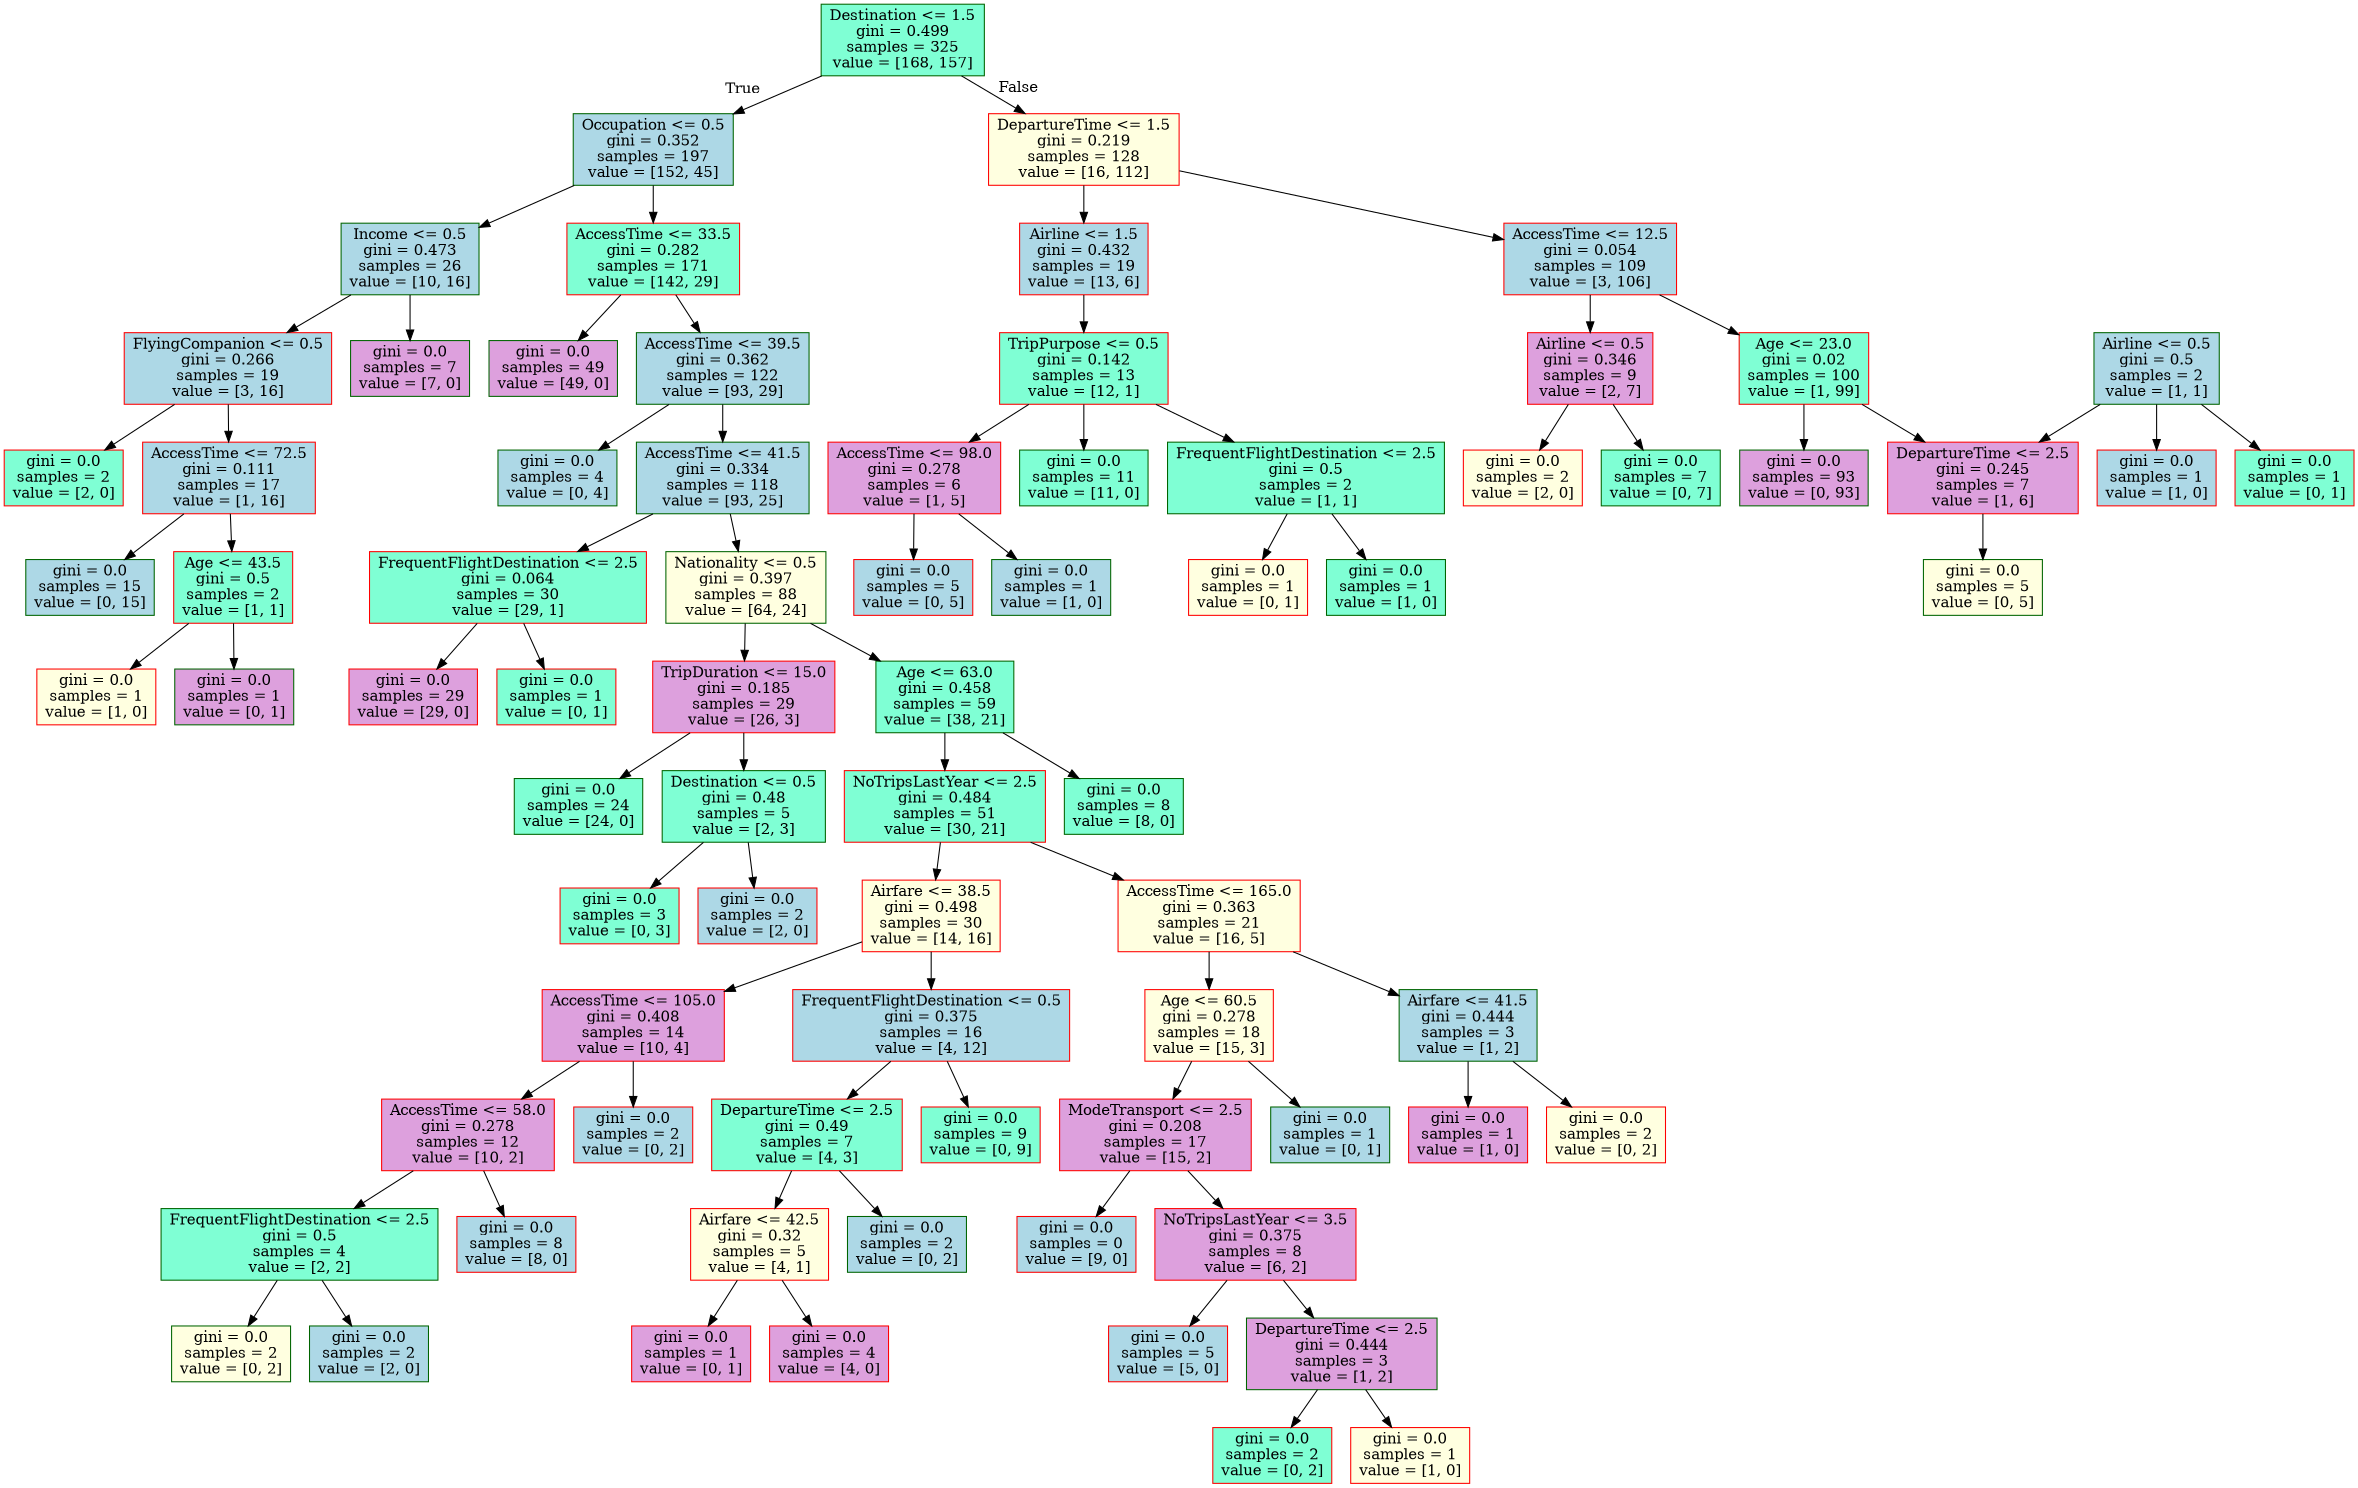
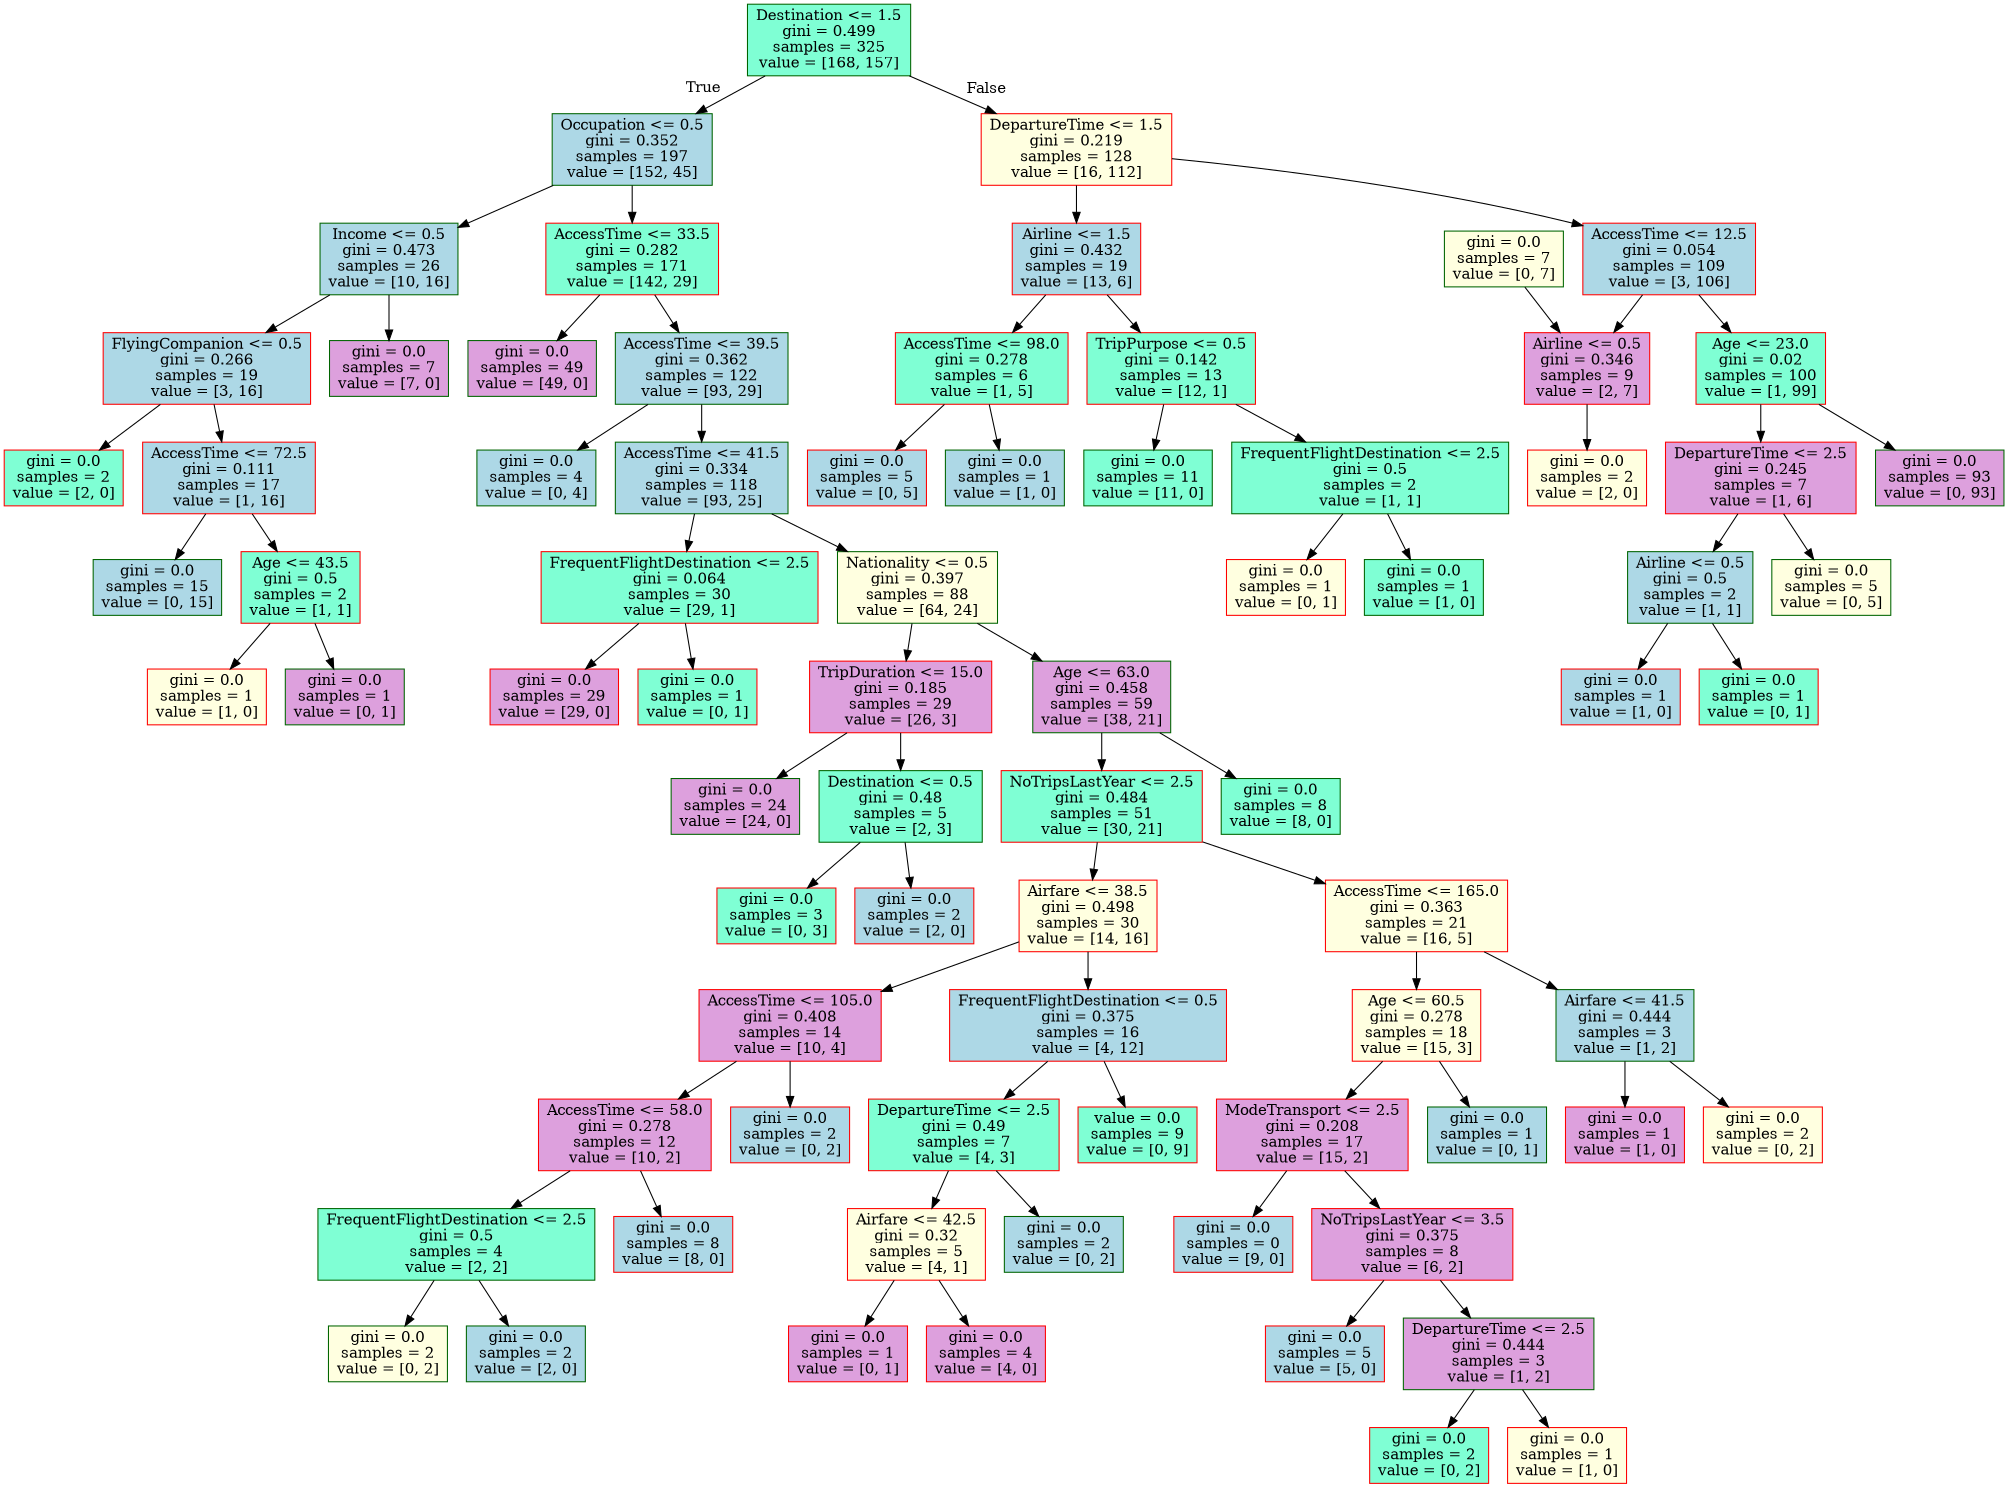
(1004, 420) -> (1033, 310)
(2074, 420) -> (1729, 528)
(1625, 423) -> (1539, 306)
(914, 478) -> (982, 368)
(1661, 478) -> (1504, 259)
(945, 697) -> (1102, 697)
(579, 806) -> (735, 806)
(981, 1135) -> (1138, 1135)
